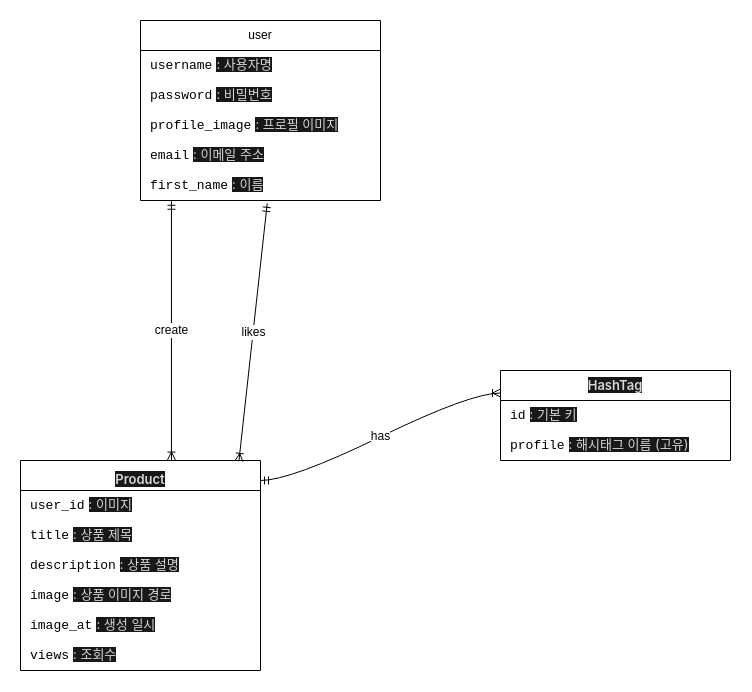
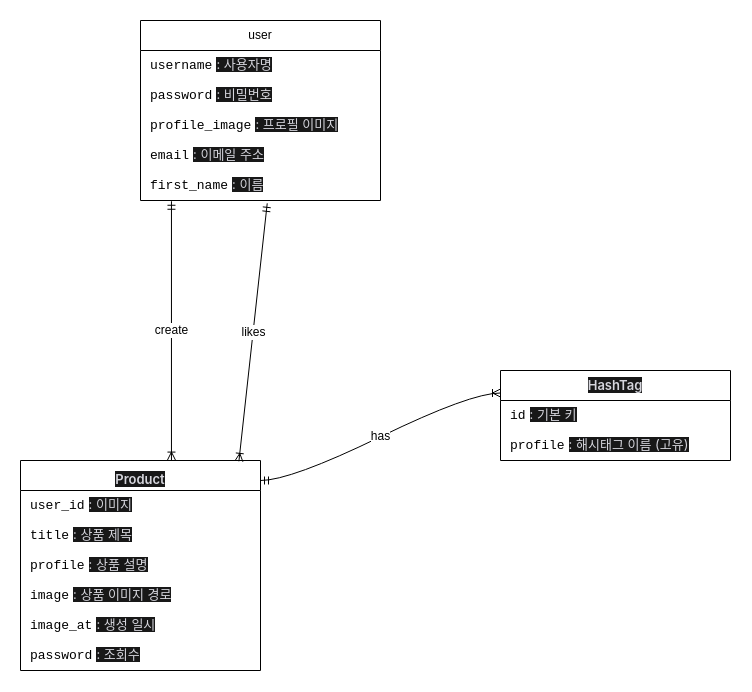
(90, 566) -> (76, 566)
(63, 656) -> (75, 656)
